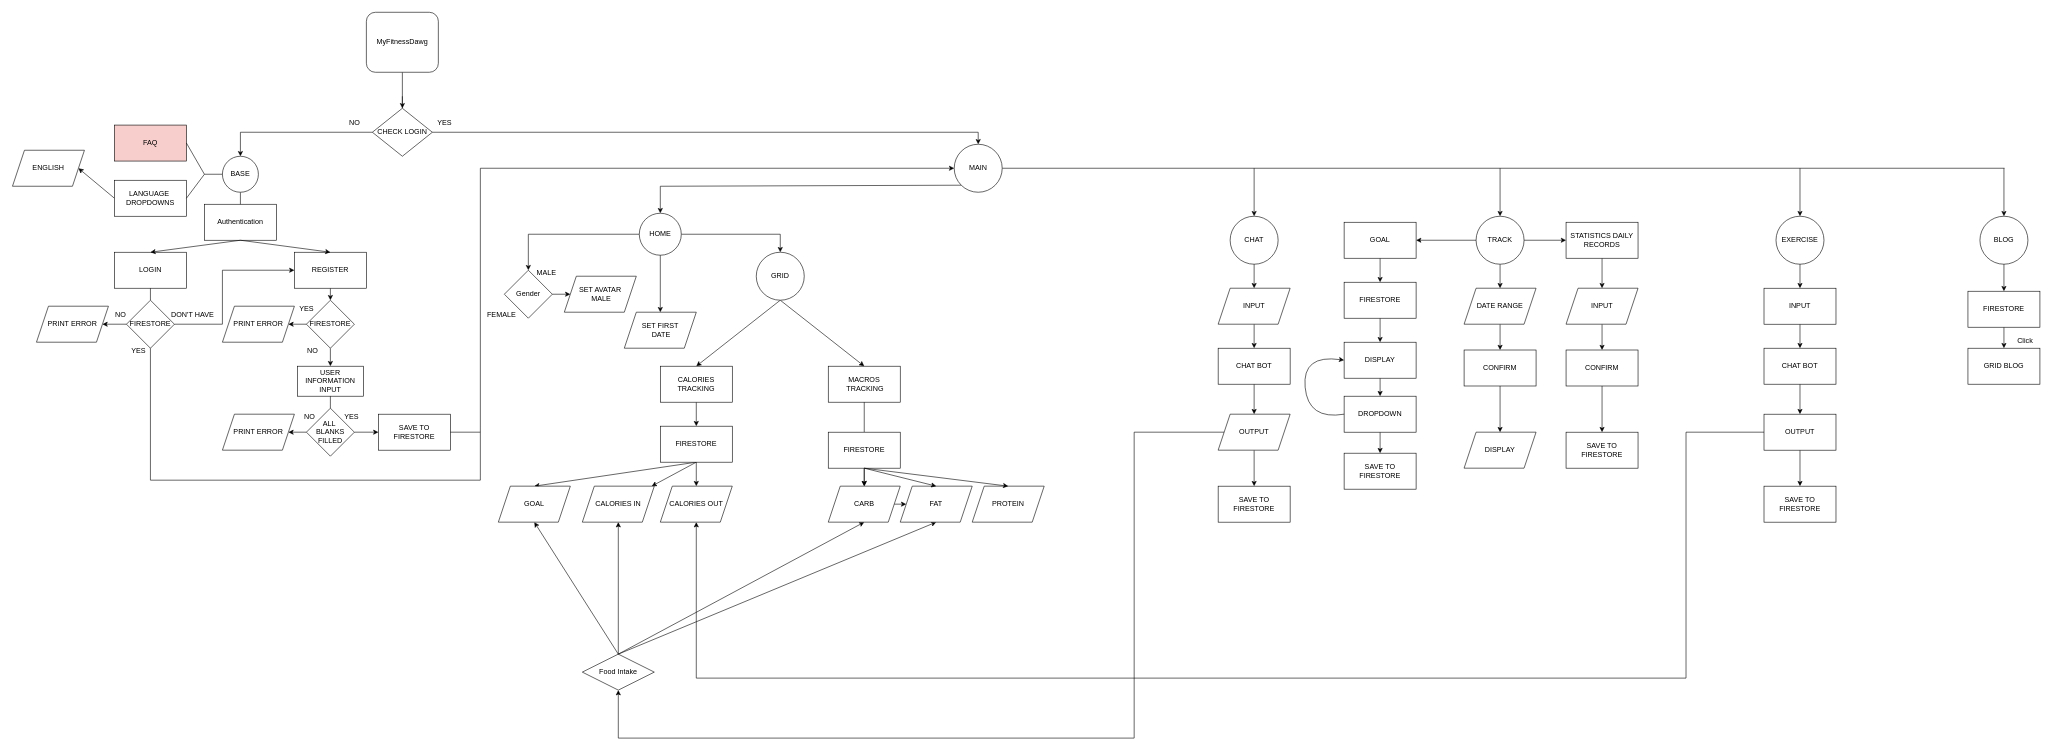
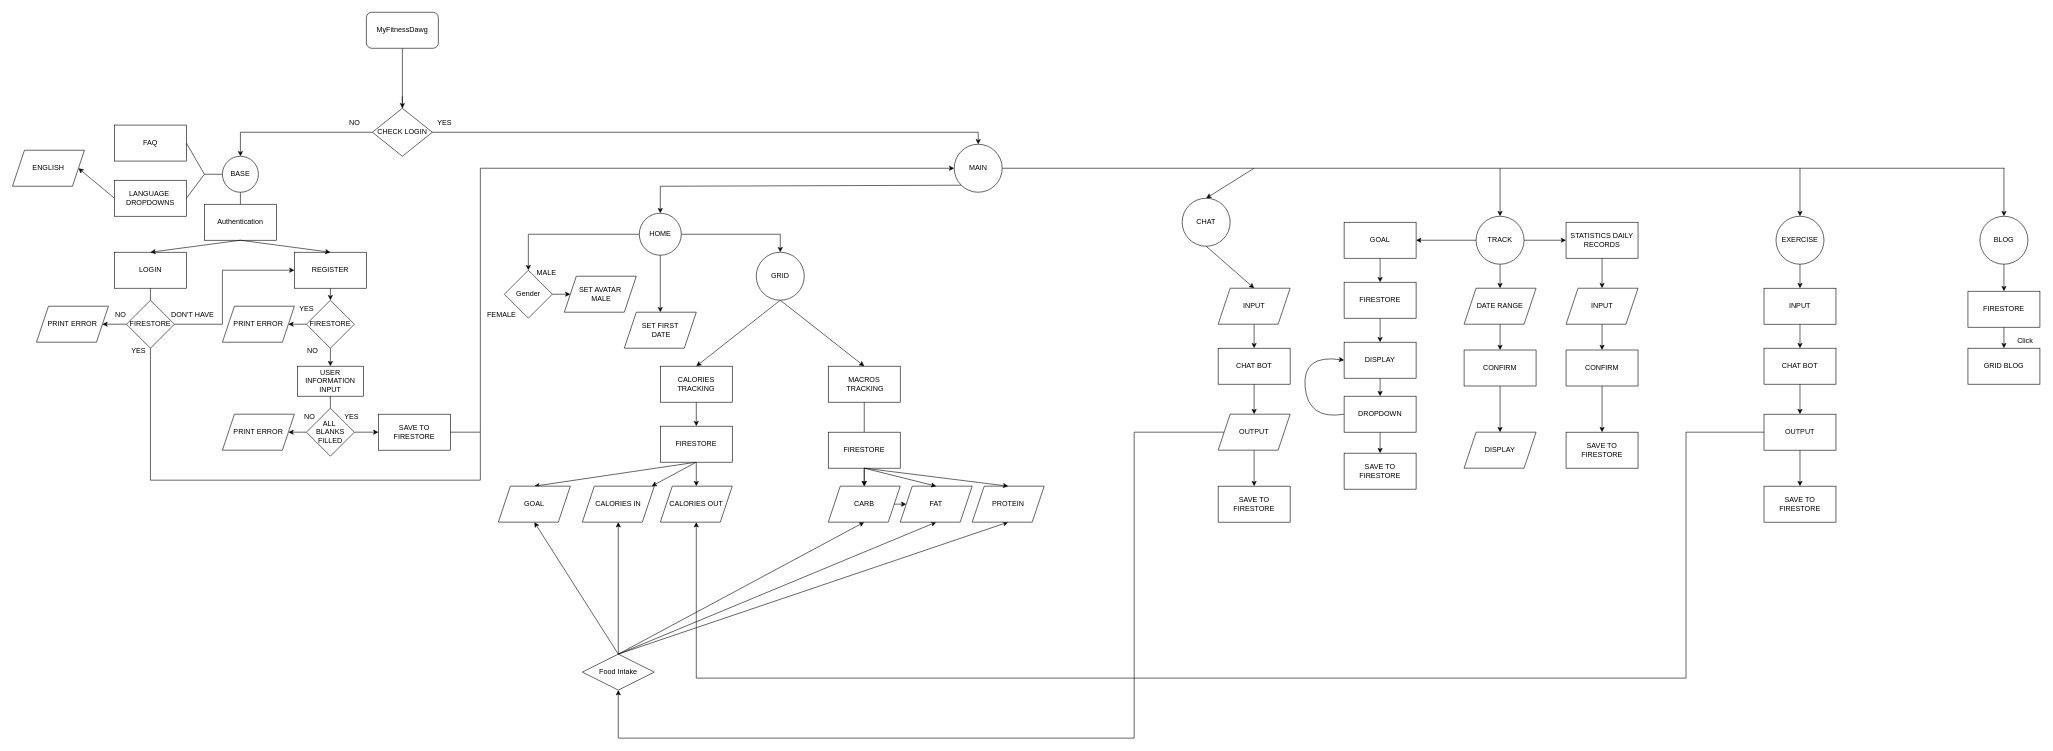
(402, 42) -> (402, 30)
(150, 143) -> (150, 143)
(1254, 240) -> (1206, 222)
none -> (818, 587)
